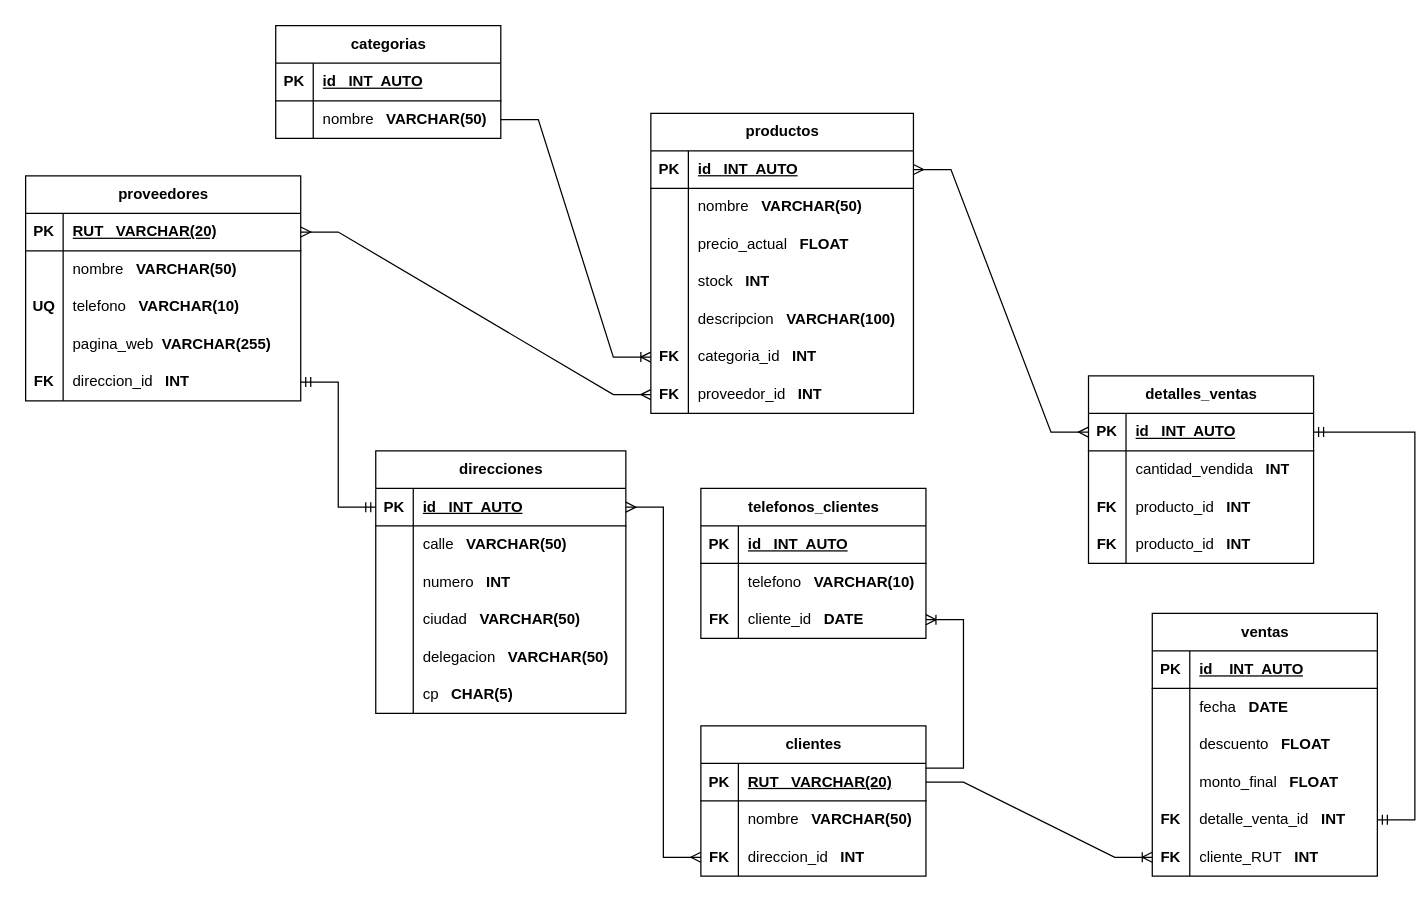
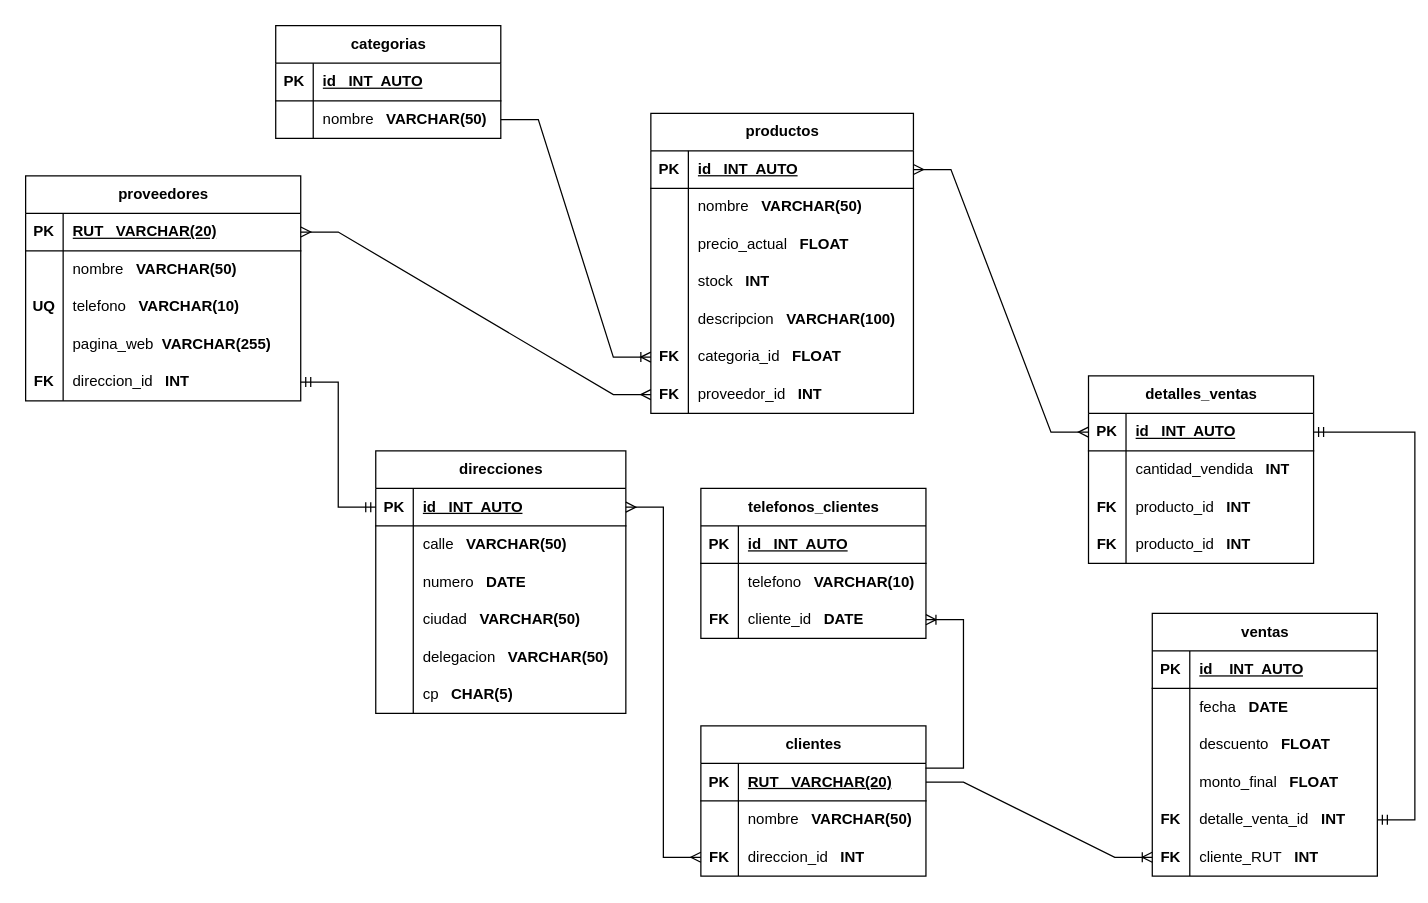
(768, 357) -> (776, 357)
(472, 582) -> (476, 582)
